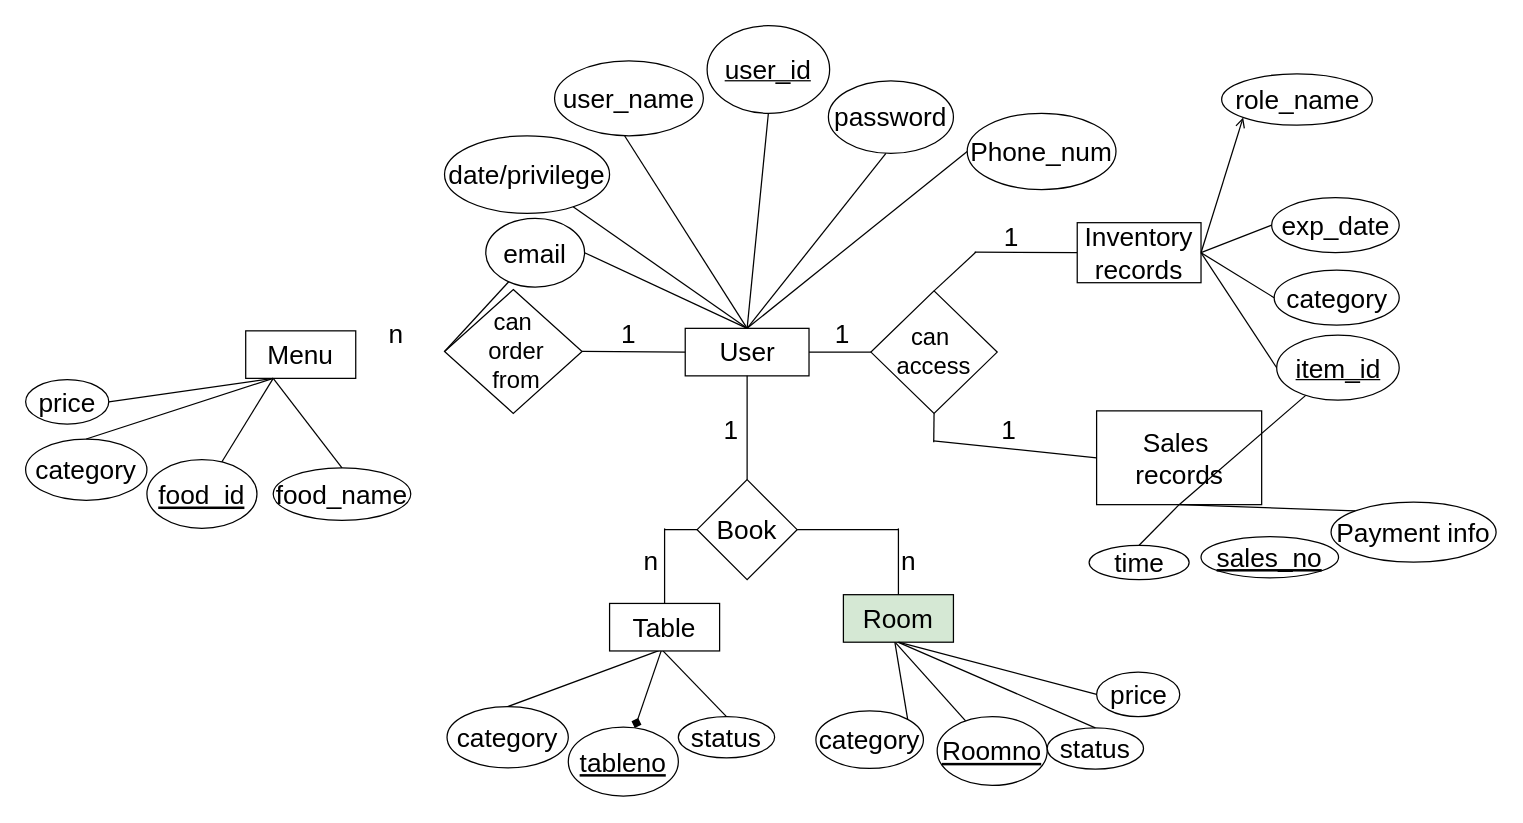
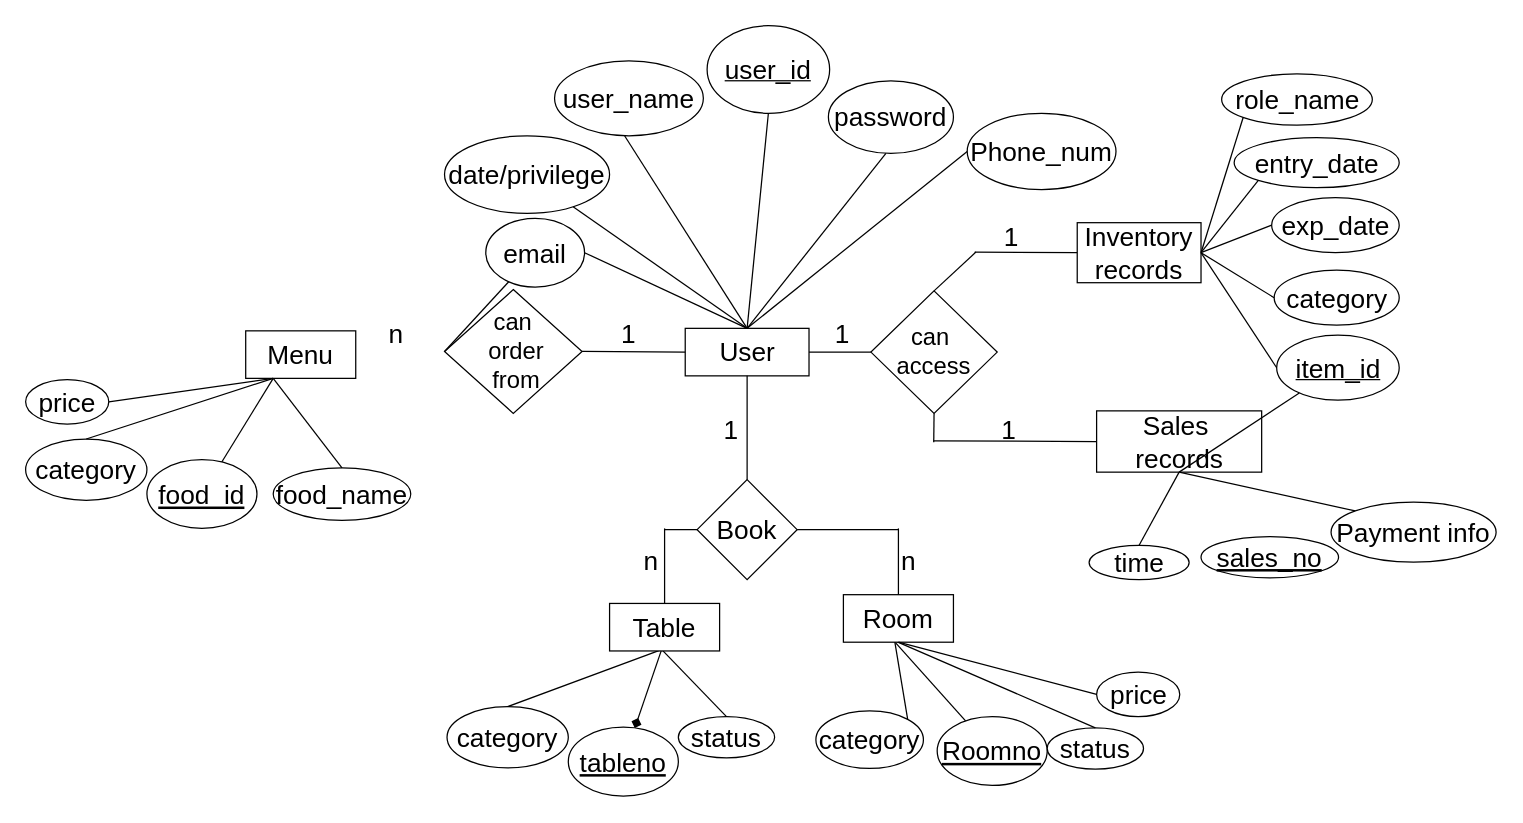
(1241, 123) -> (1242, 121)
none -> (1316, 163)
none -> (1231, 215)
(1179, 458) -> (1179, 441)
(898, 618) -> (898, 618)
